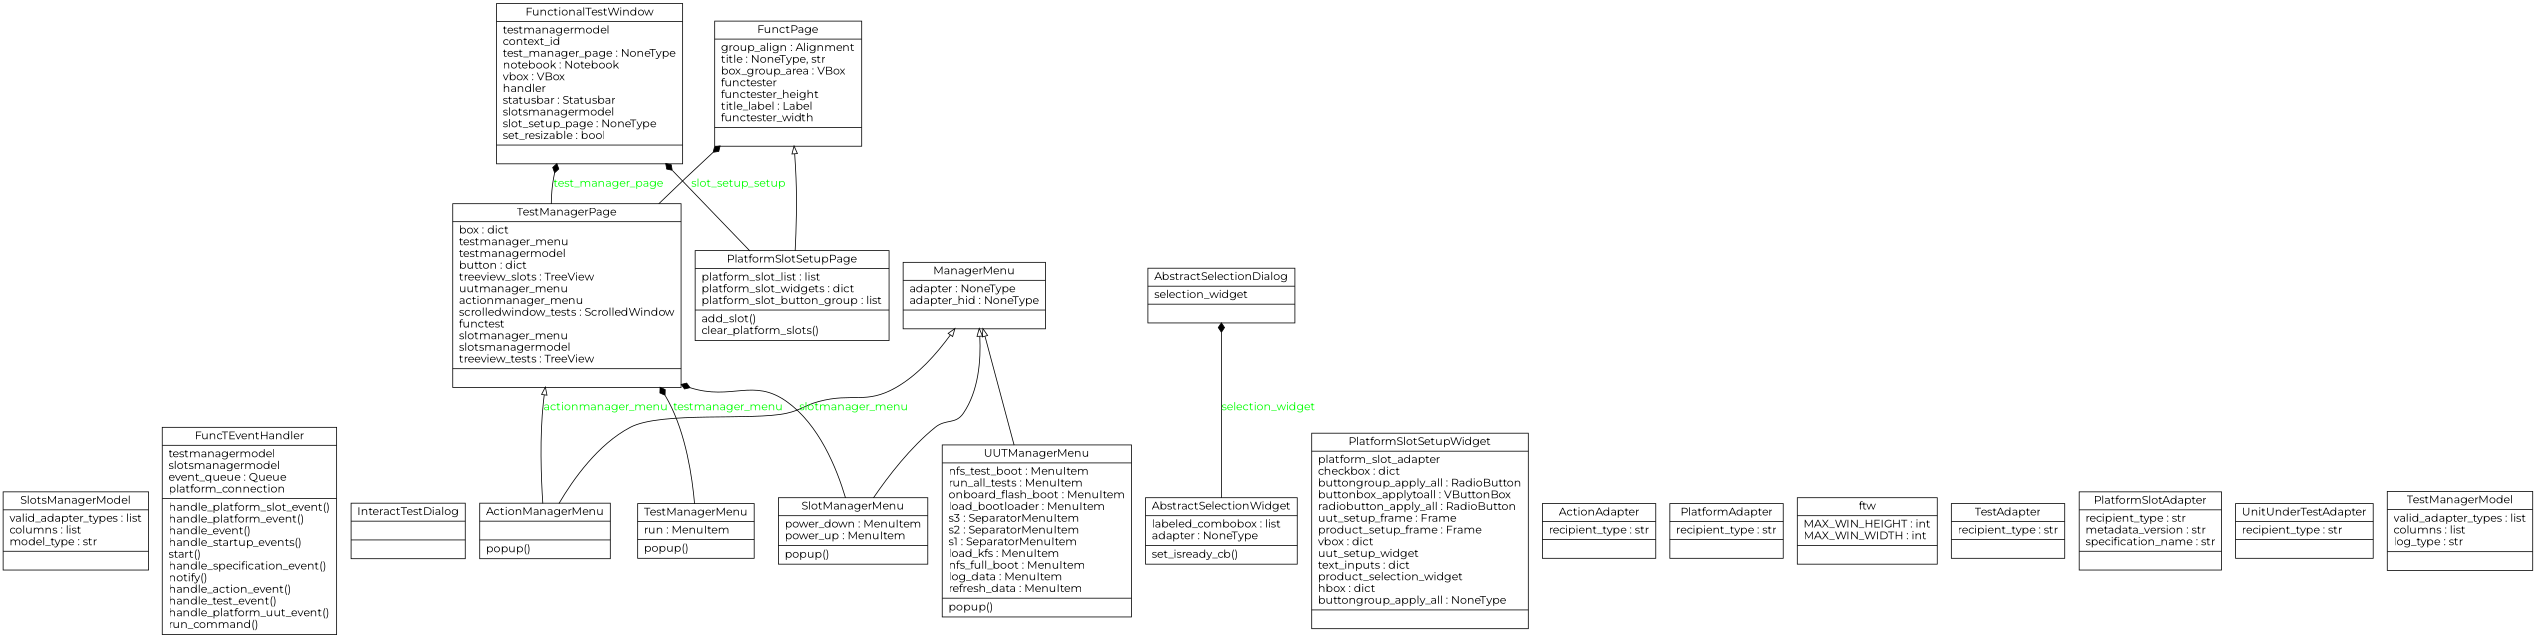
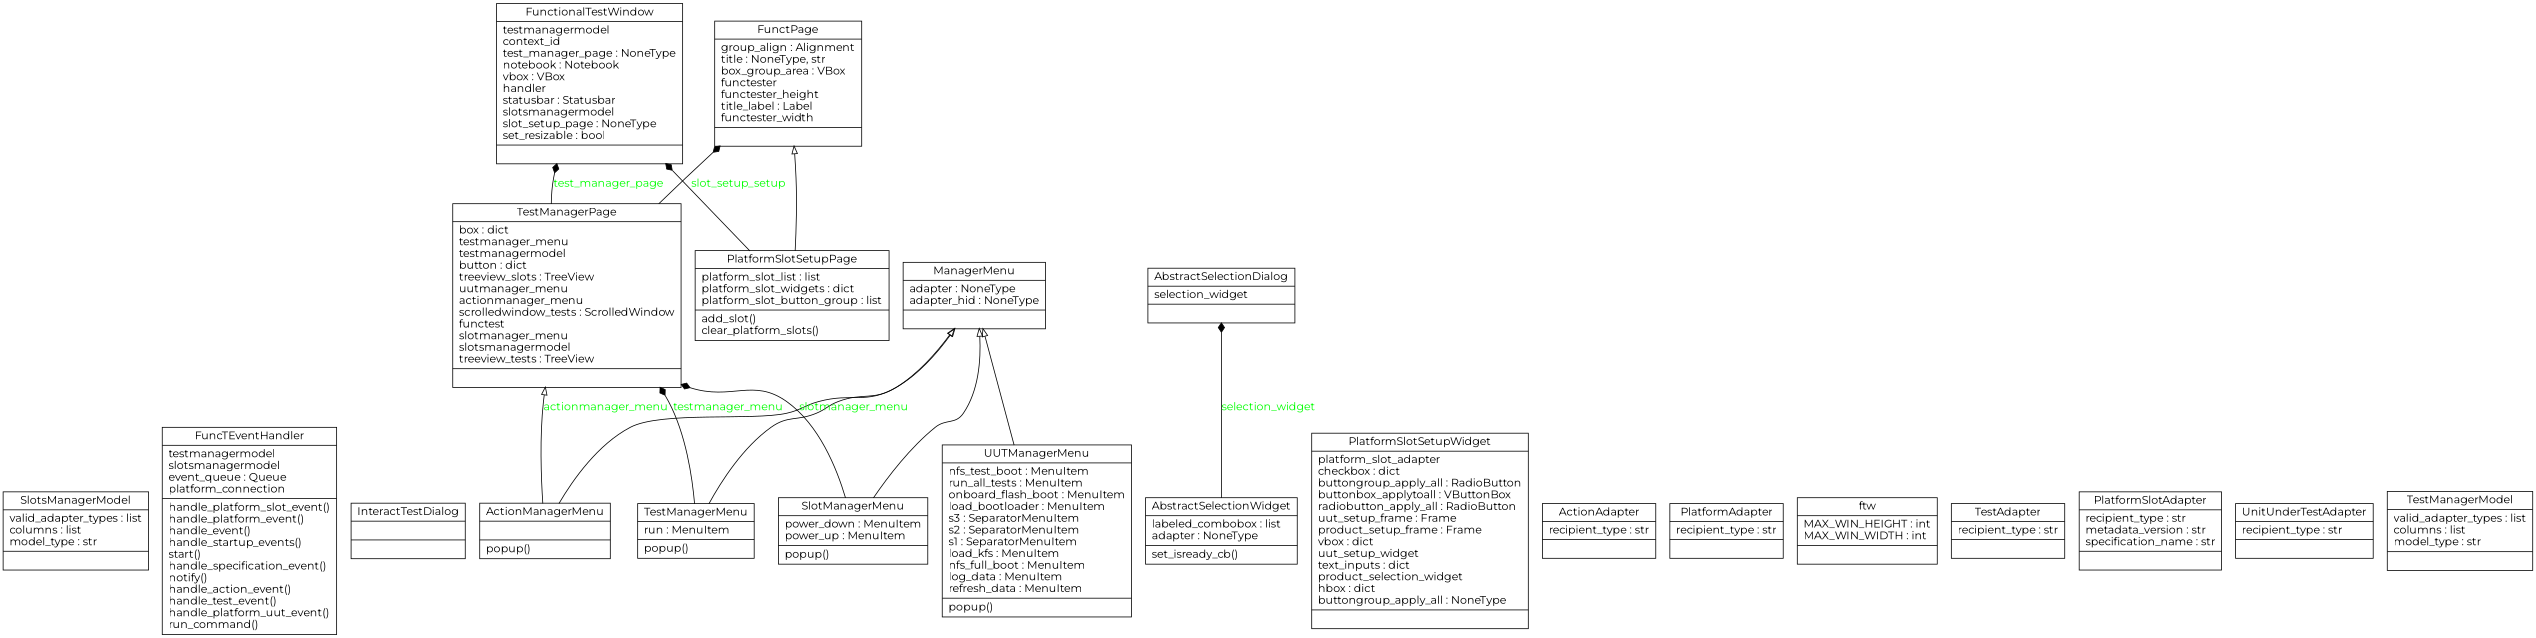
none -> (822, 410)
(2428, 542) -> (2437, 542)
